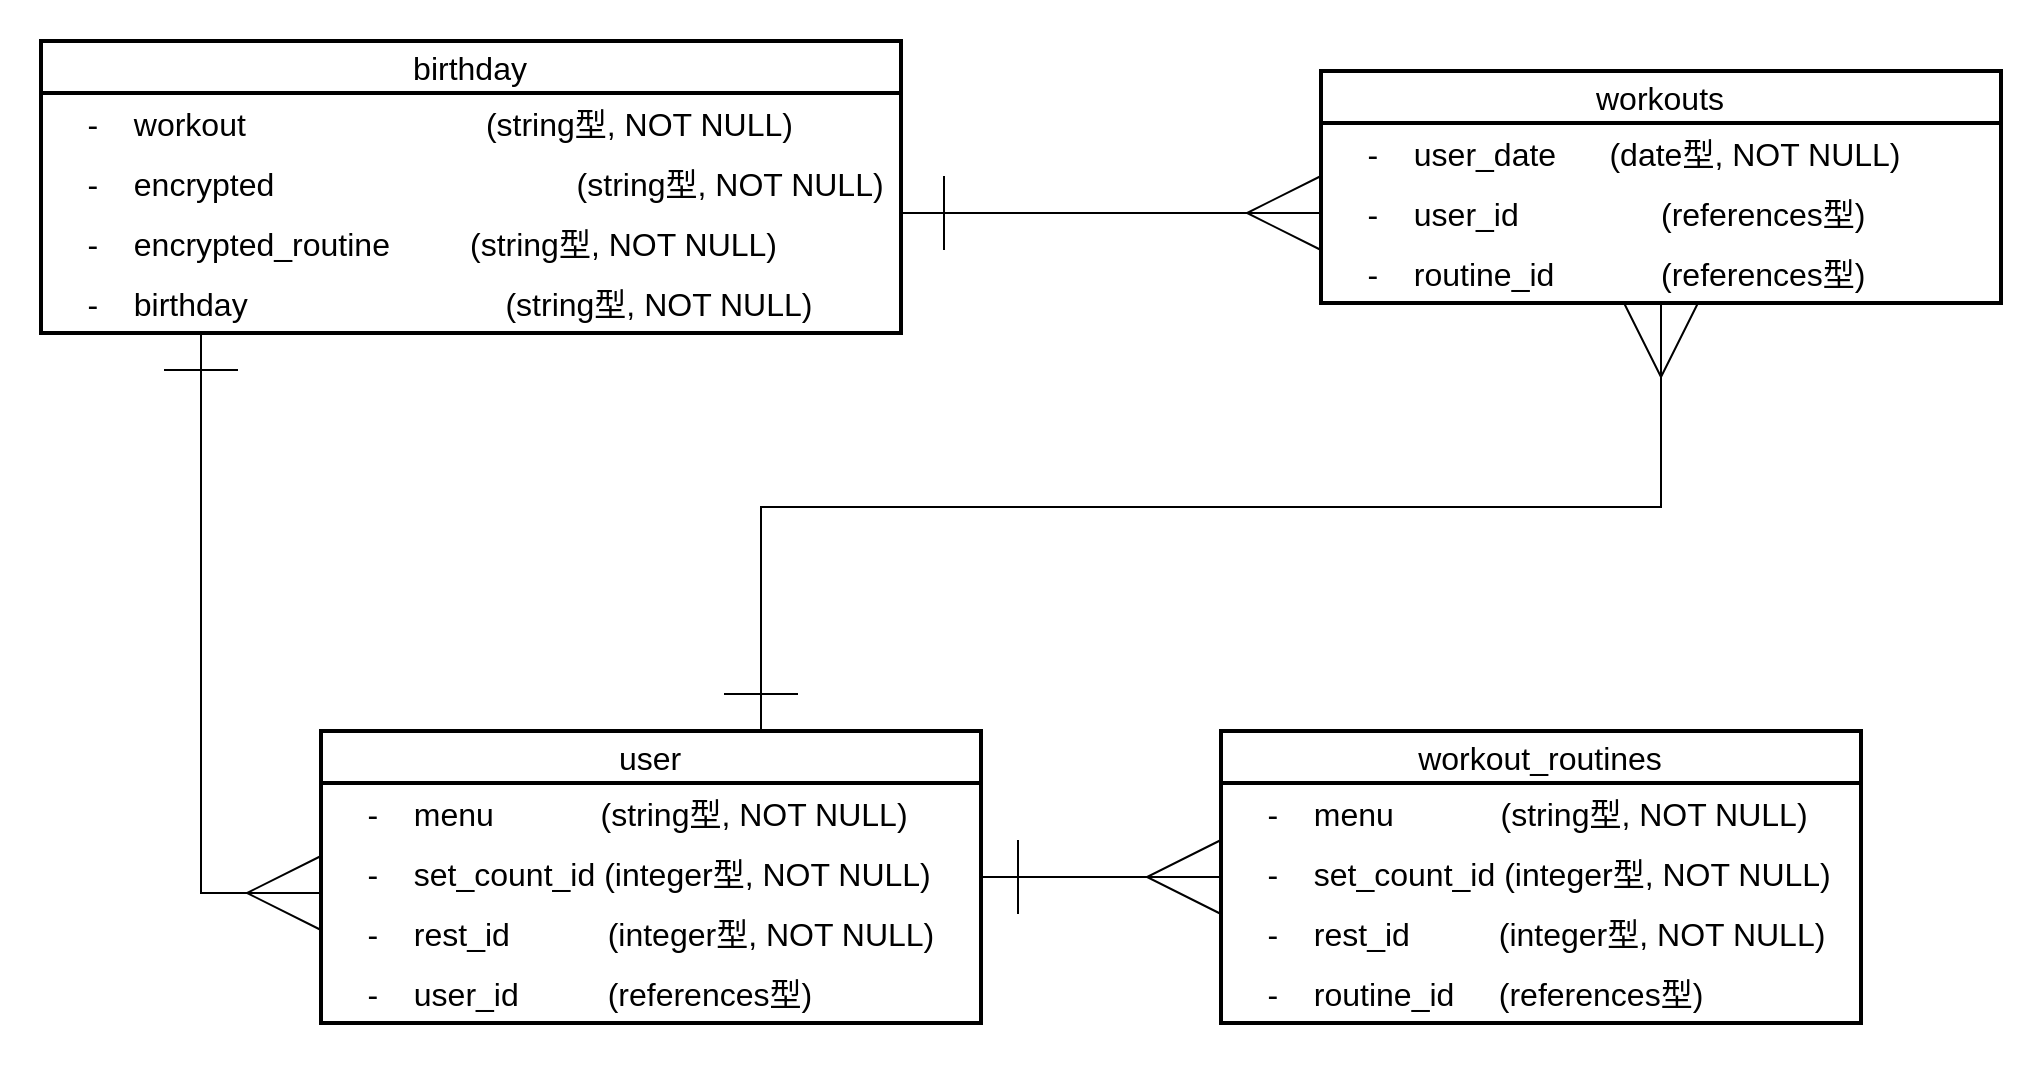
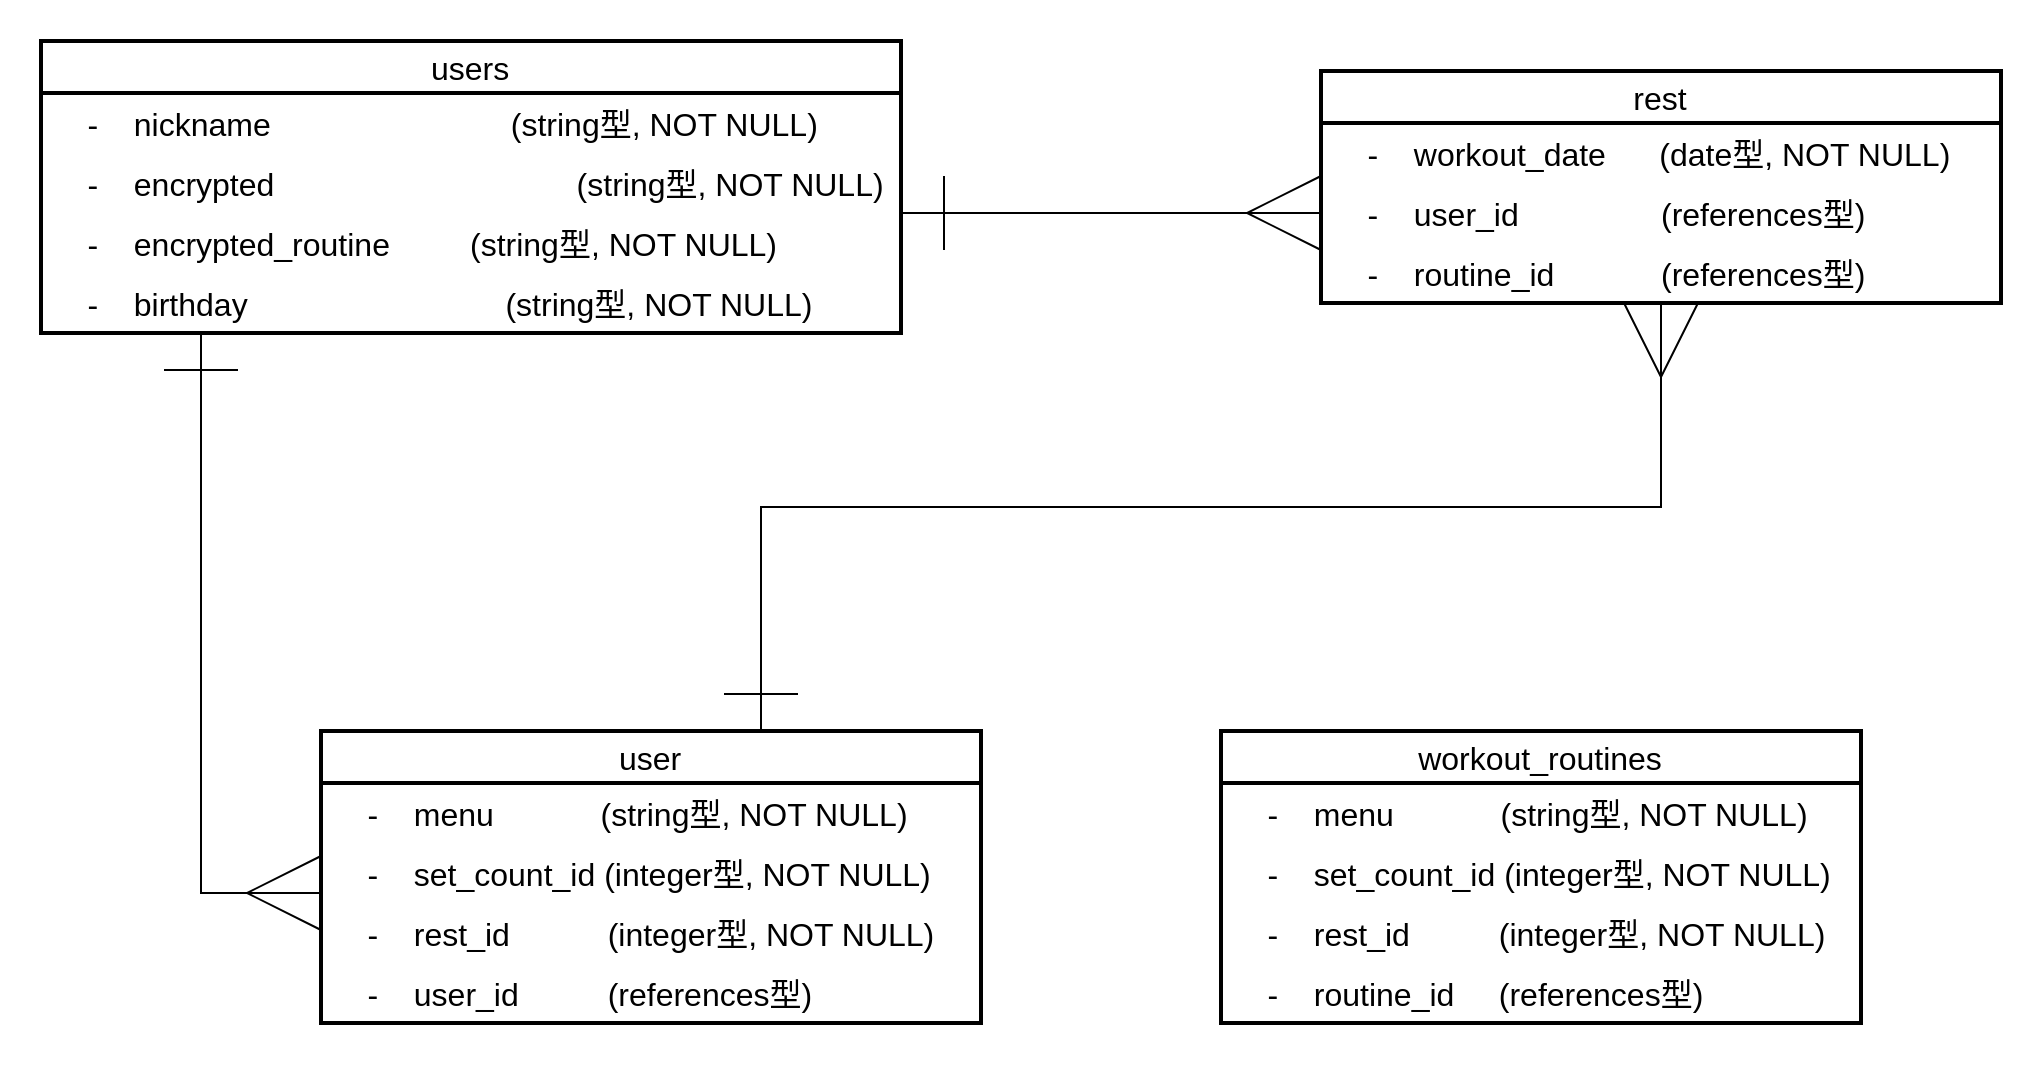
(470, 69) -> (470, 69)
(1660, 99) -> (1660, 99)
(545, 125) -> (550, 125)
(1637, 155) -> (1664, 155)
(1101, 877) -> none
